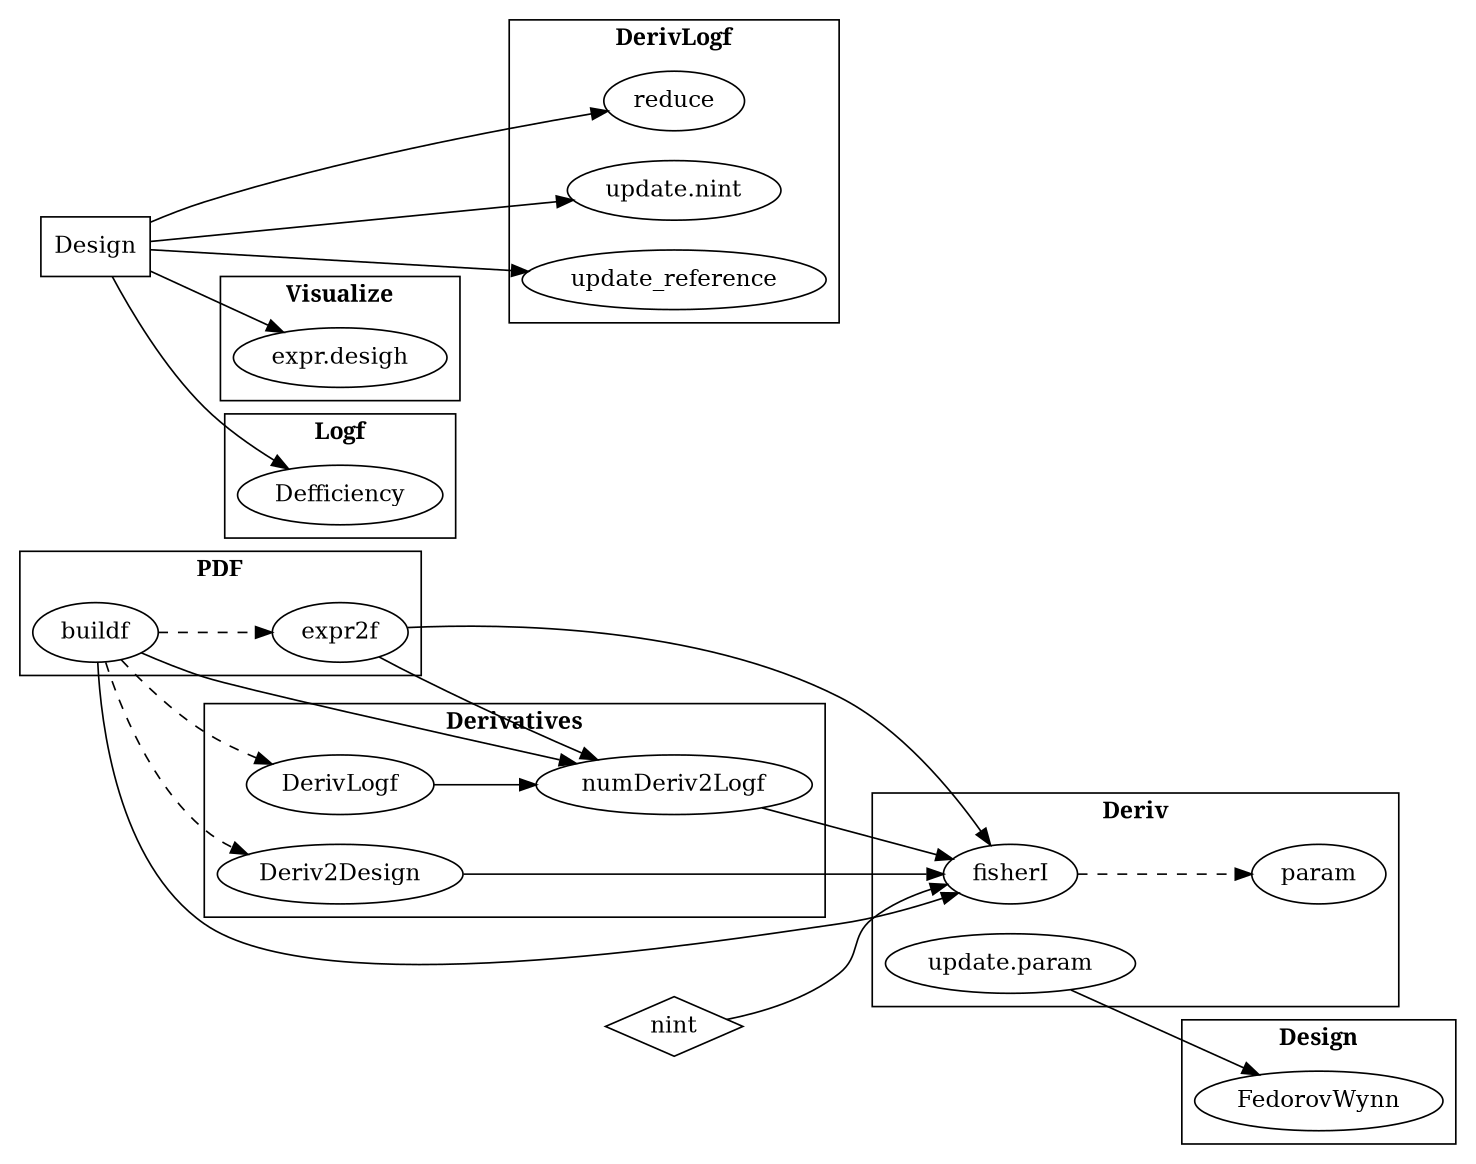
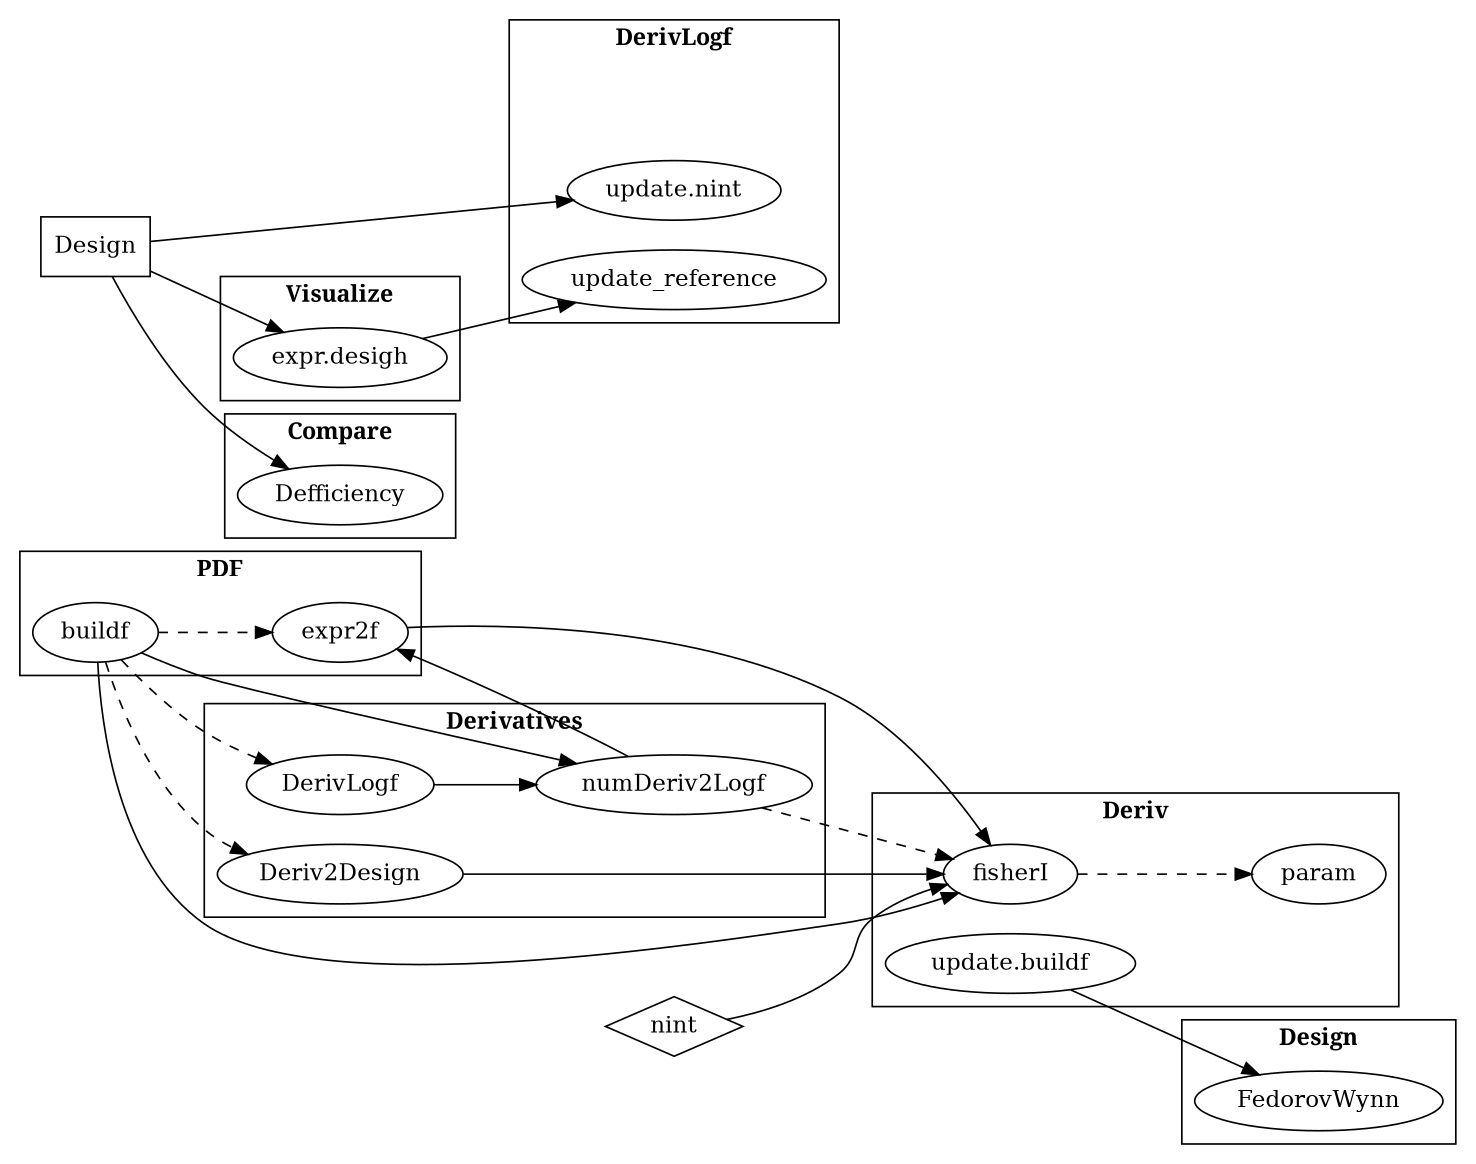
(674, 101) -> none
(331, 260) -> (491, 323)
(340, 433) -> (340, 433)
(495, 714) -> (543, 714)
(849, 831) -> (849, 831)
(1010, 964) -> (1010, 964)
